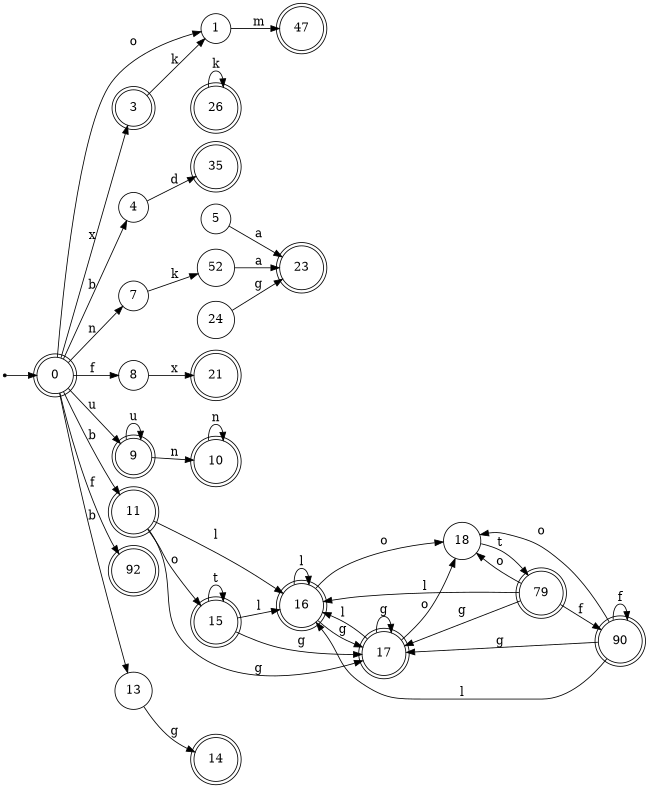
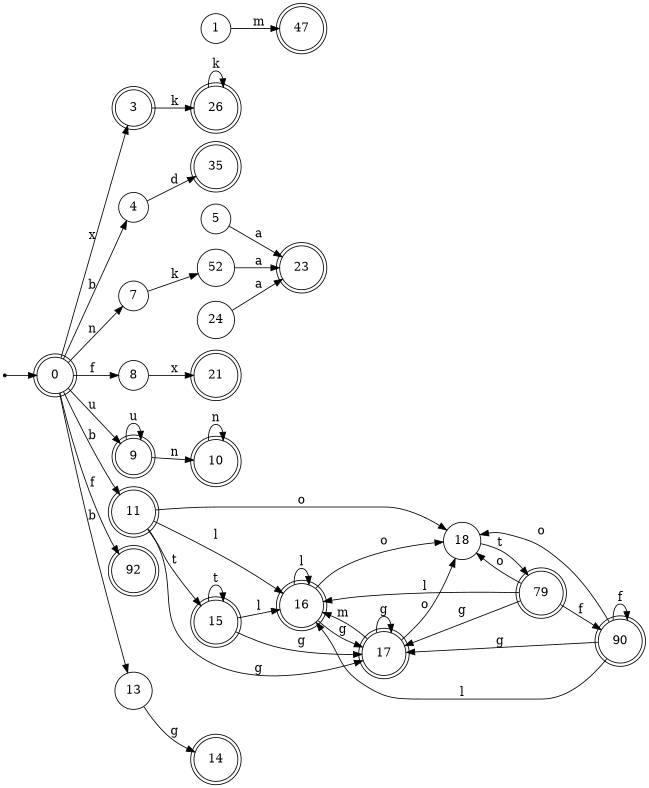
(173, 70) -> (169, 108)
(82, 170) -> none
(259, 285) -> (259, 285)
none -> (300, 507)
(175, 560) -> (175, 560)
(343, 613) -> (343, 613)
